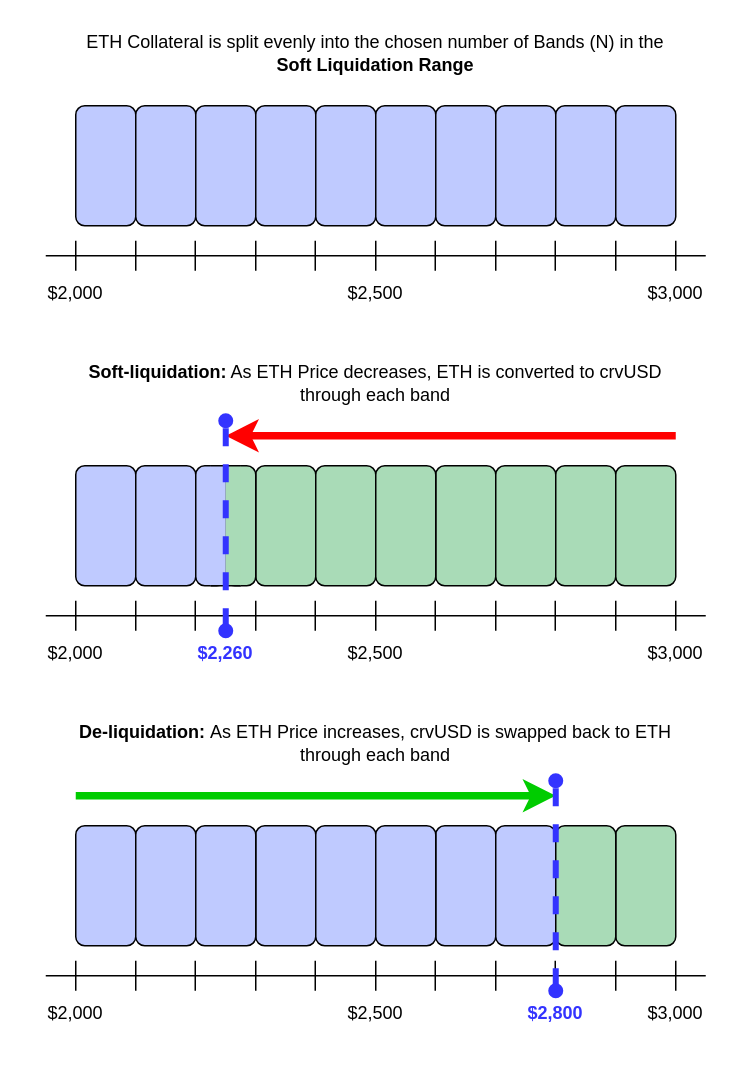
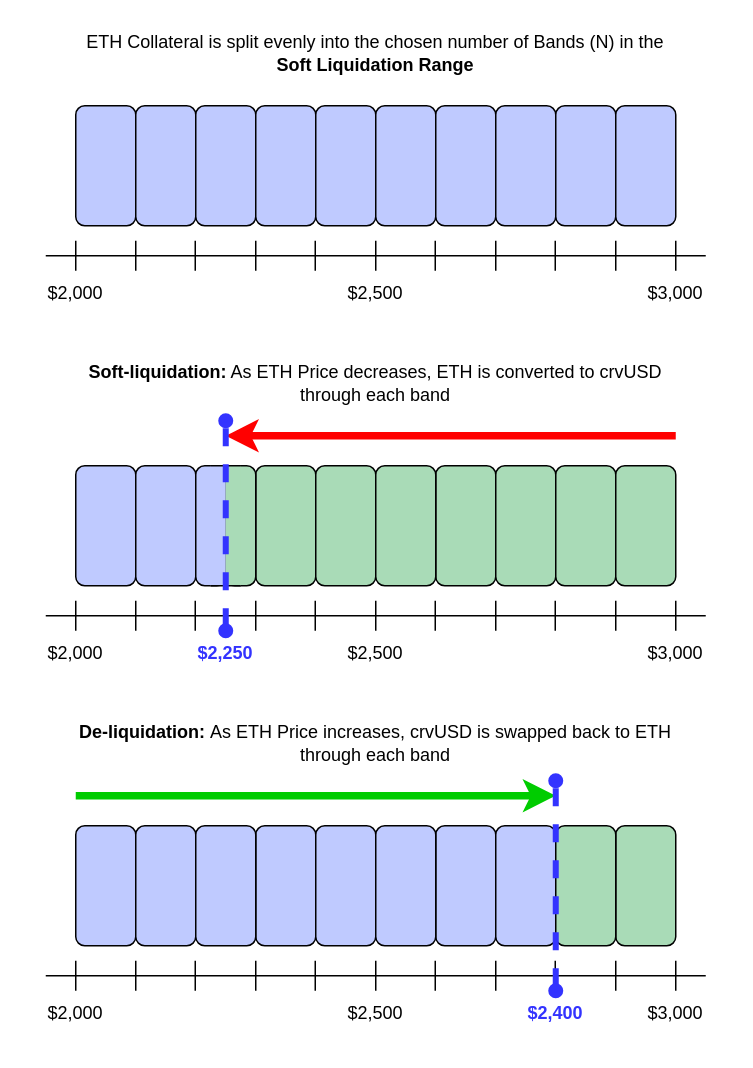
(226, 653) -> (226, 653)
(556, 1013) -> (556, 1013)
